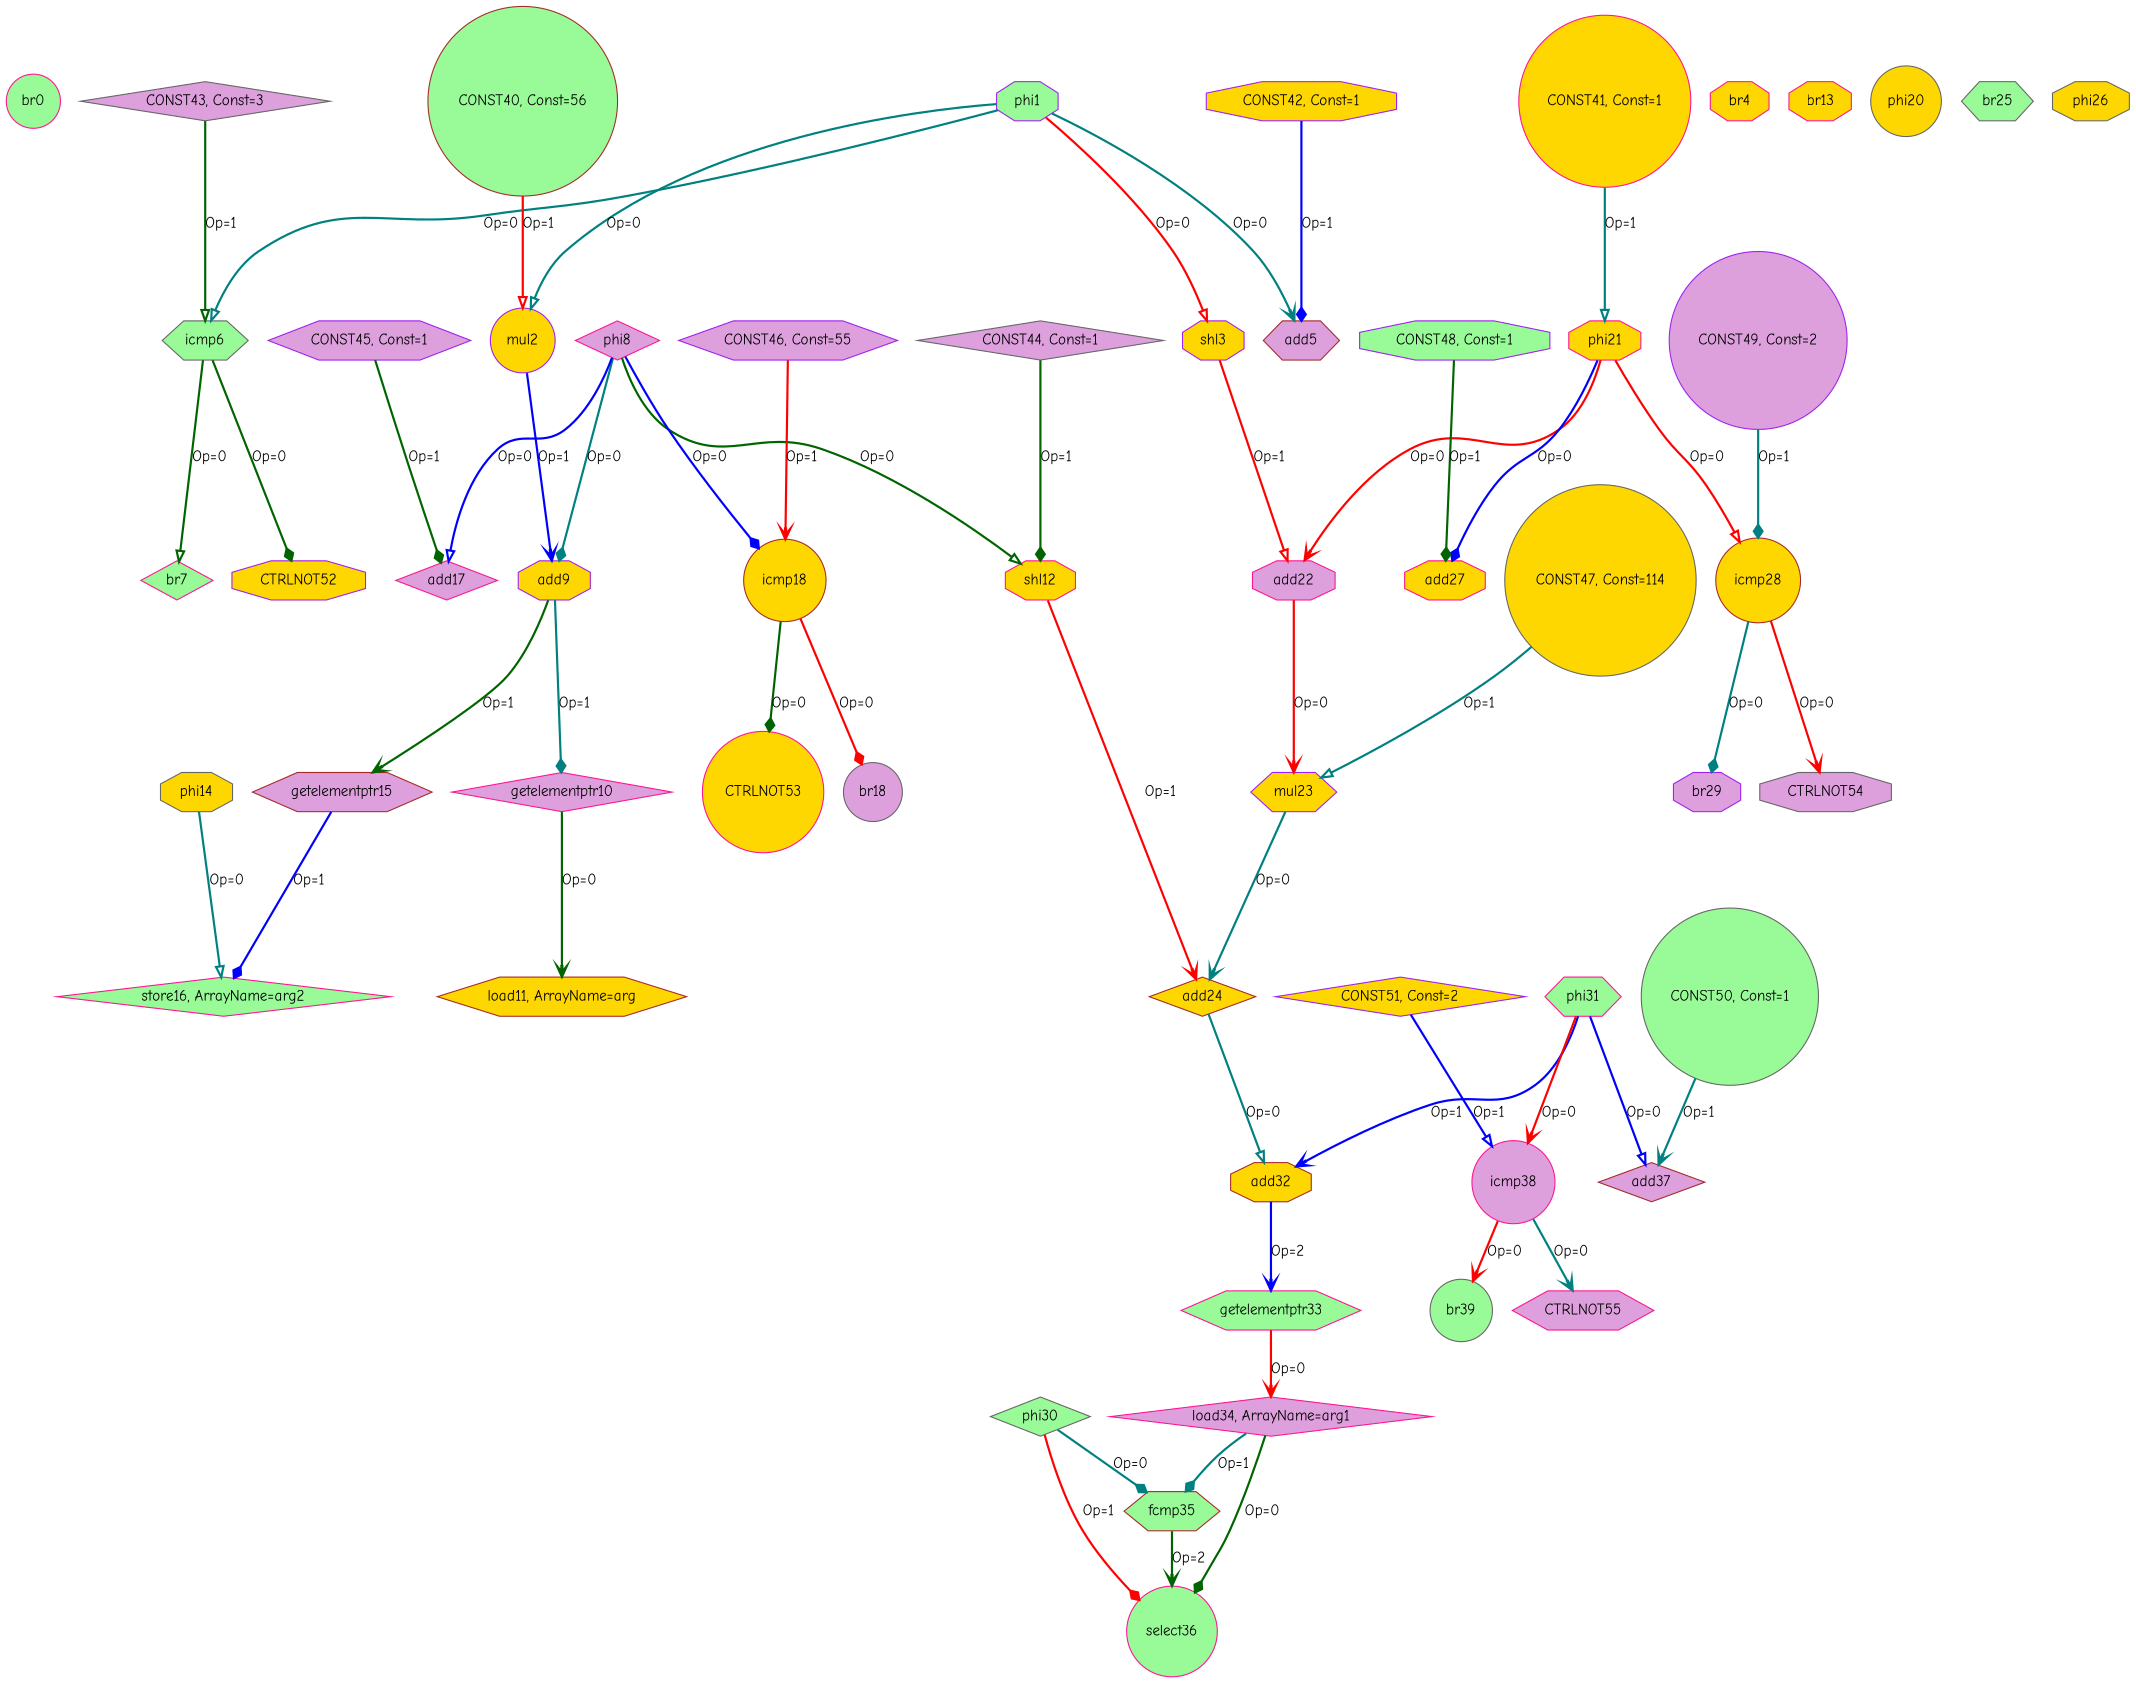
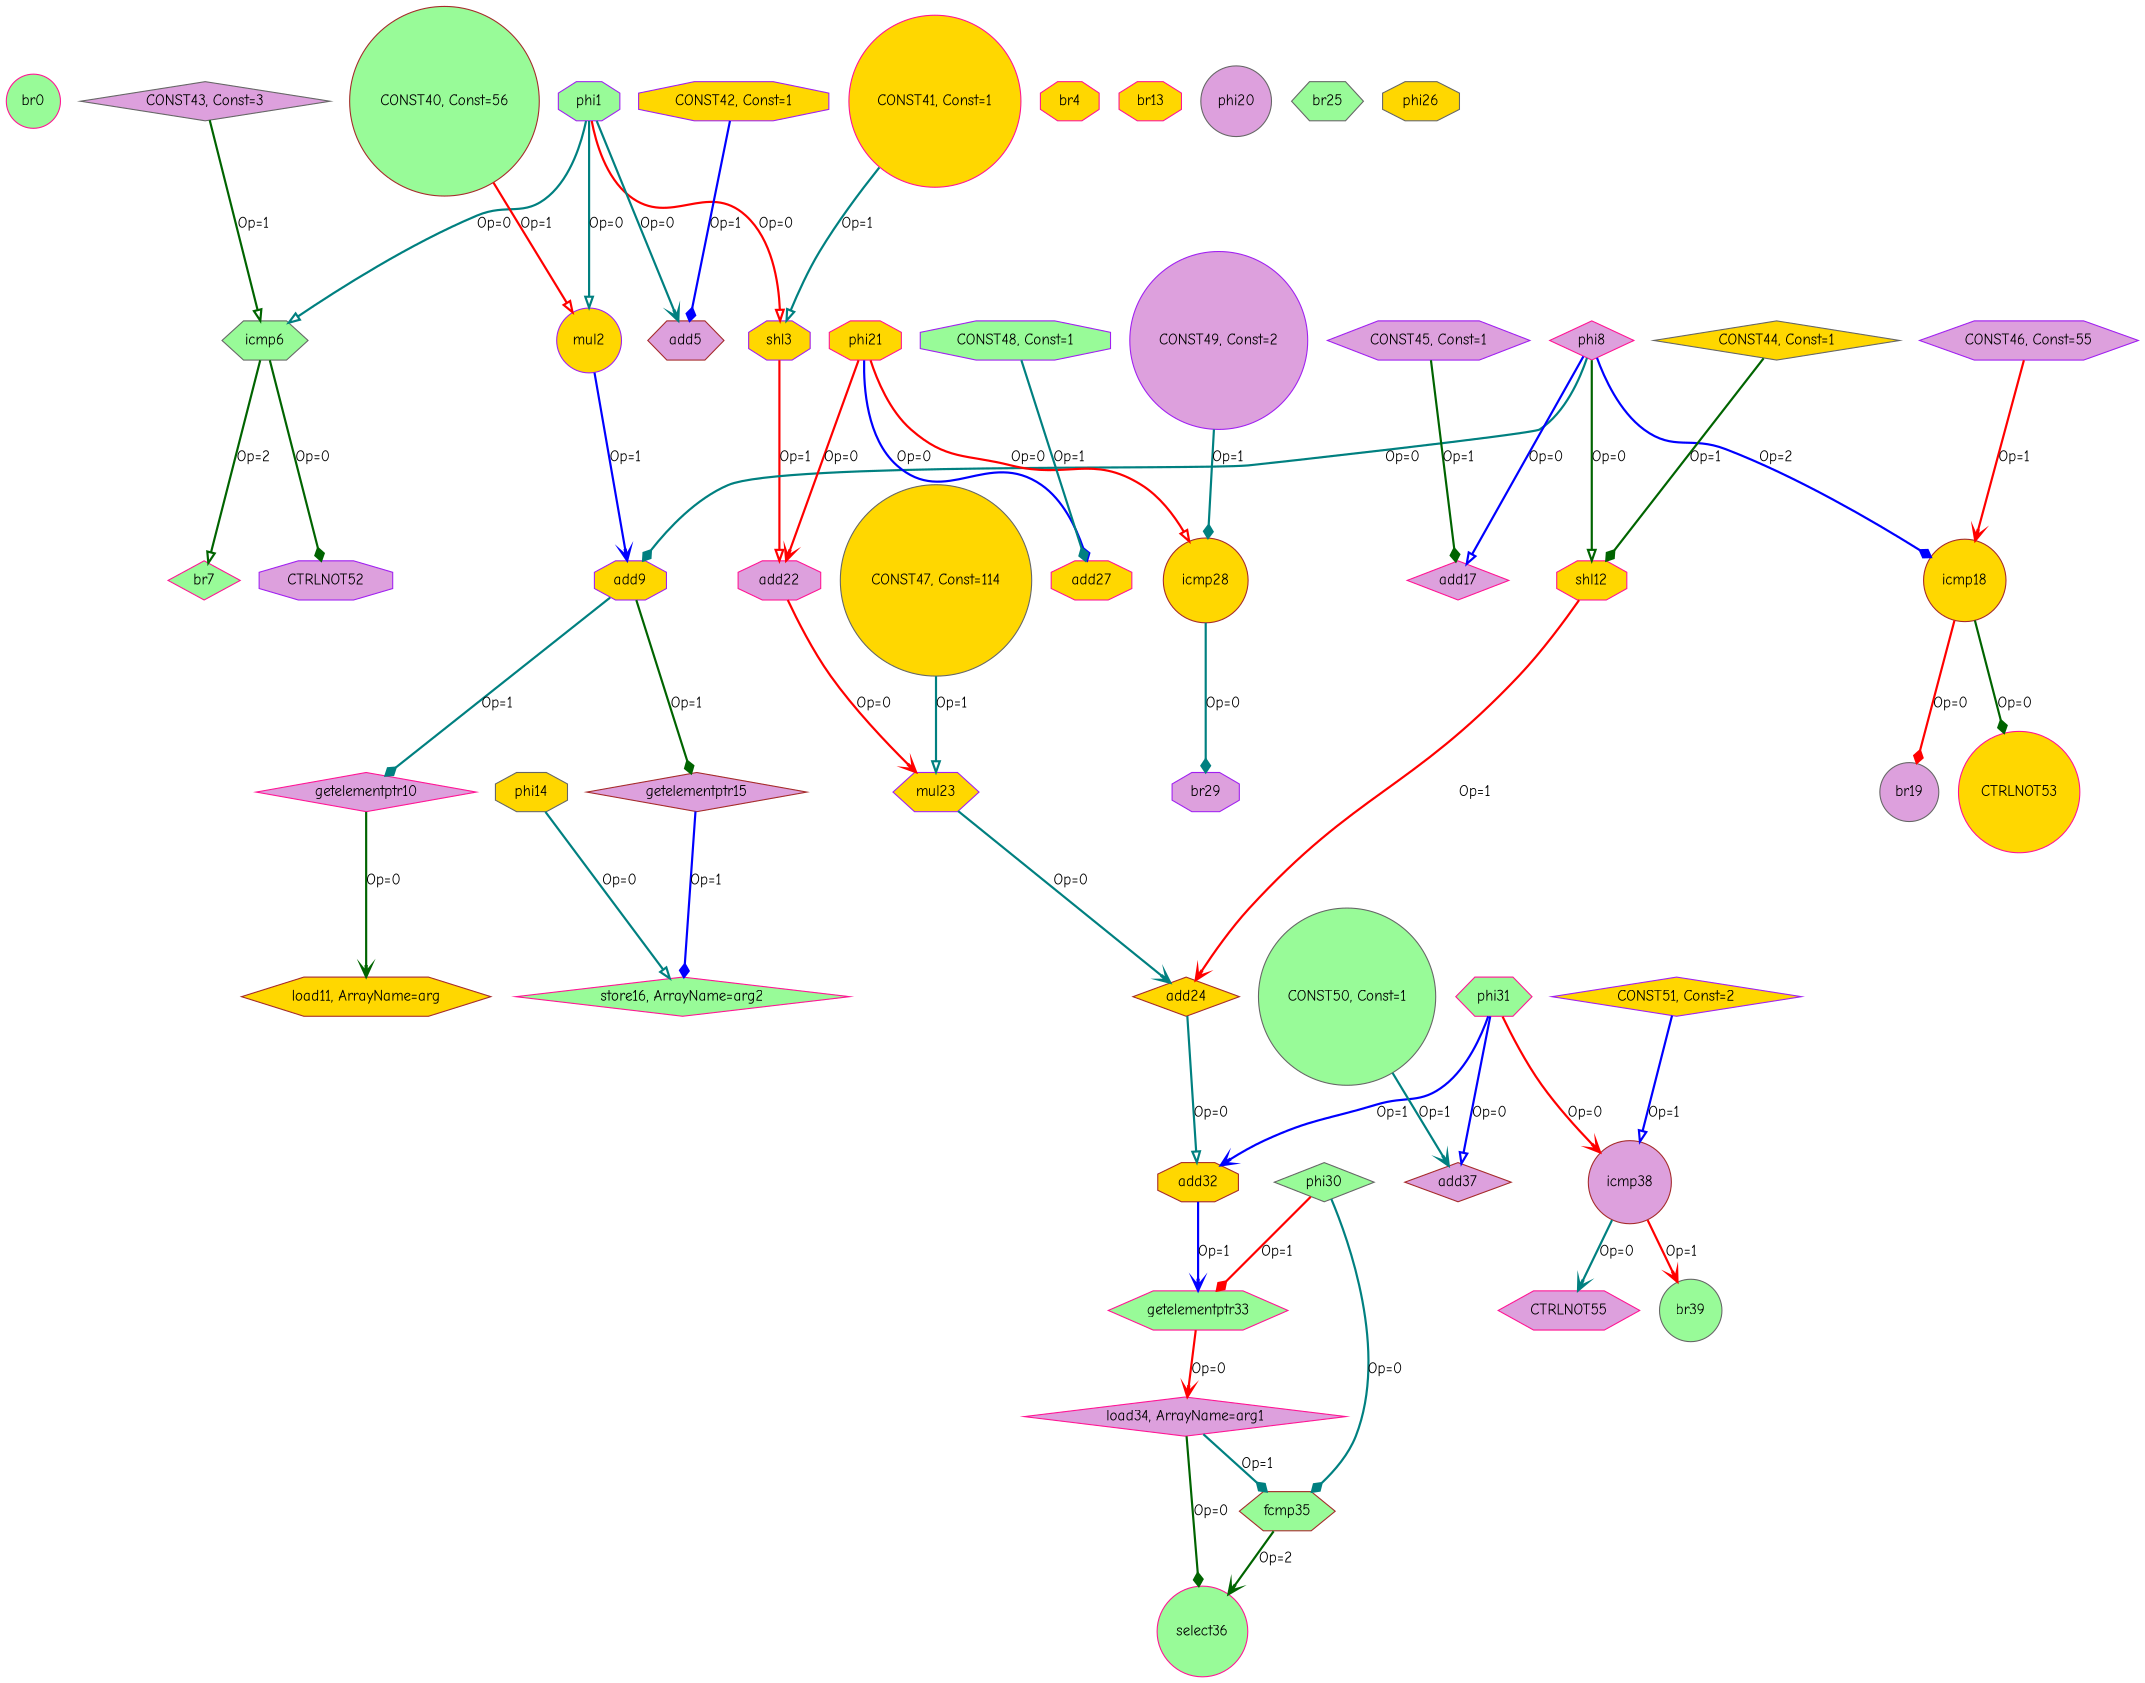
(1906, 101) -> (1236, 101)
(1605, 249) -> (830, 236)
(1040, 340) -> (1777, 340)
(1450, 454) -> (1051, 454)
(210, 457) -> (254, 457)
(710, 457) -> (1776, 457)
(299, 580) -> (326, 580)
(482, 699) -> (662, 680)
(342, 792) -> (697, 792)
(873, 792) -> (1909, 792)
(1826, 792) -> none
(1513, 1182) -> (1630, 1182)
(1288, 1252) -> (1214, 1252)
(1505, 1252) -> (1681, 1252)
(1076, 1519) -> (1269, 1239)
